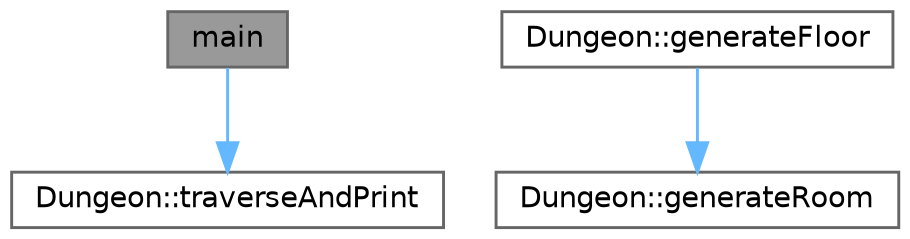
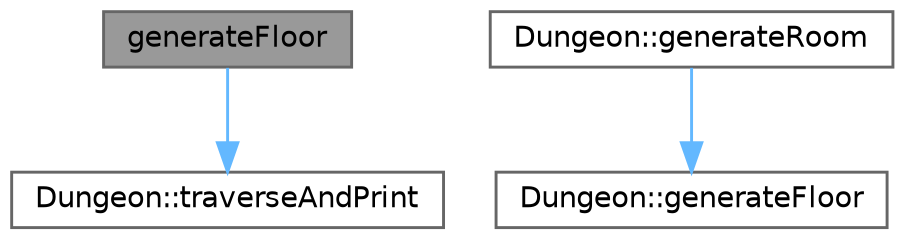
(228, 39) -> (228, 39)
(697, 105) -> (692, 105)
